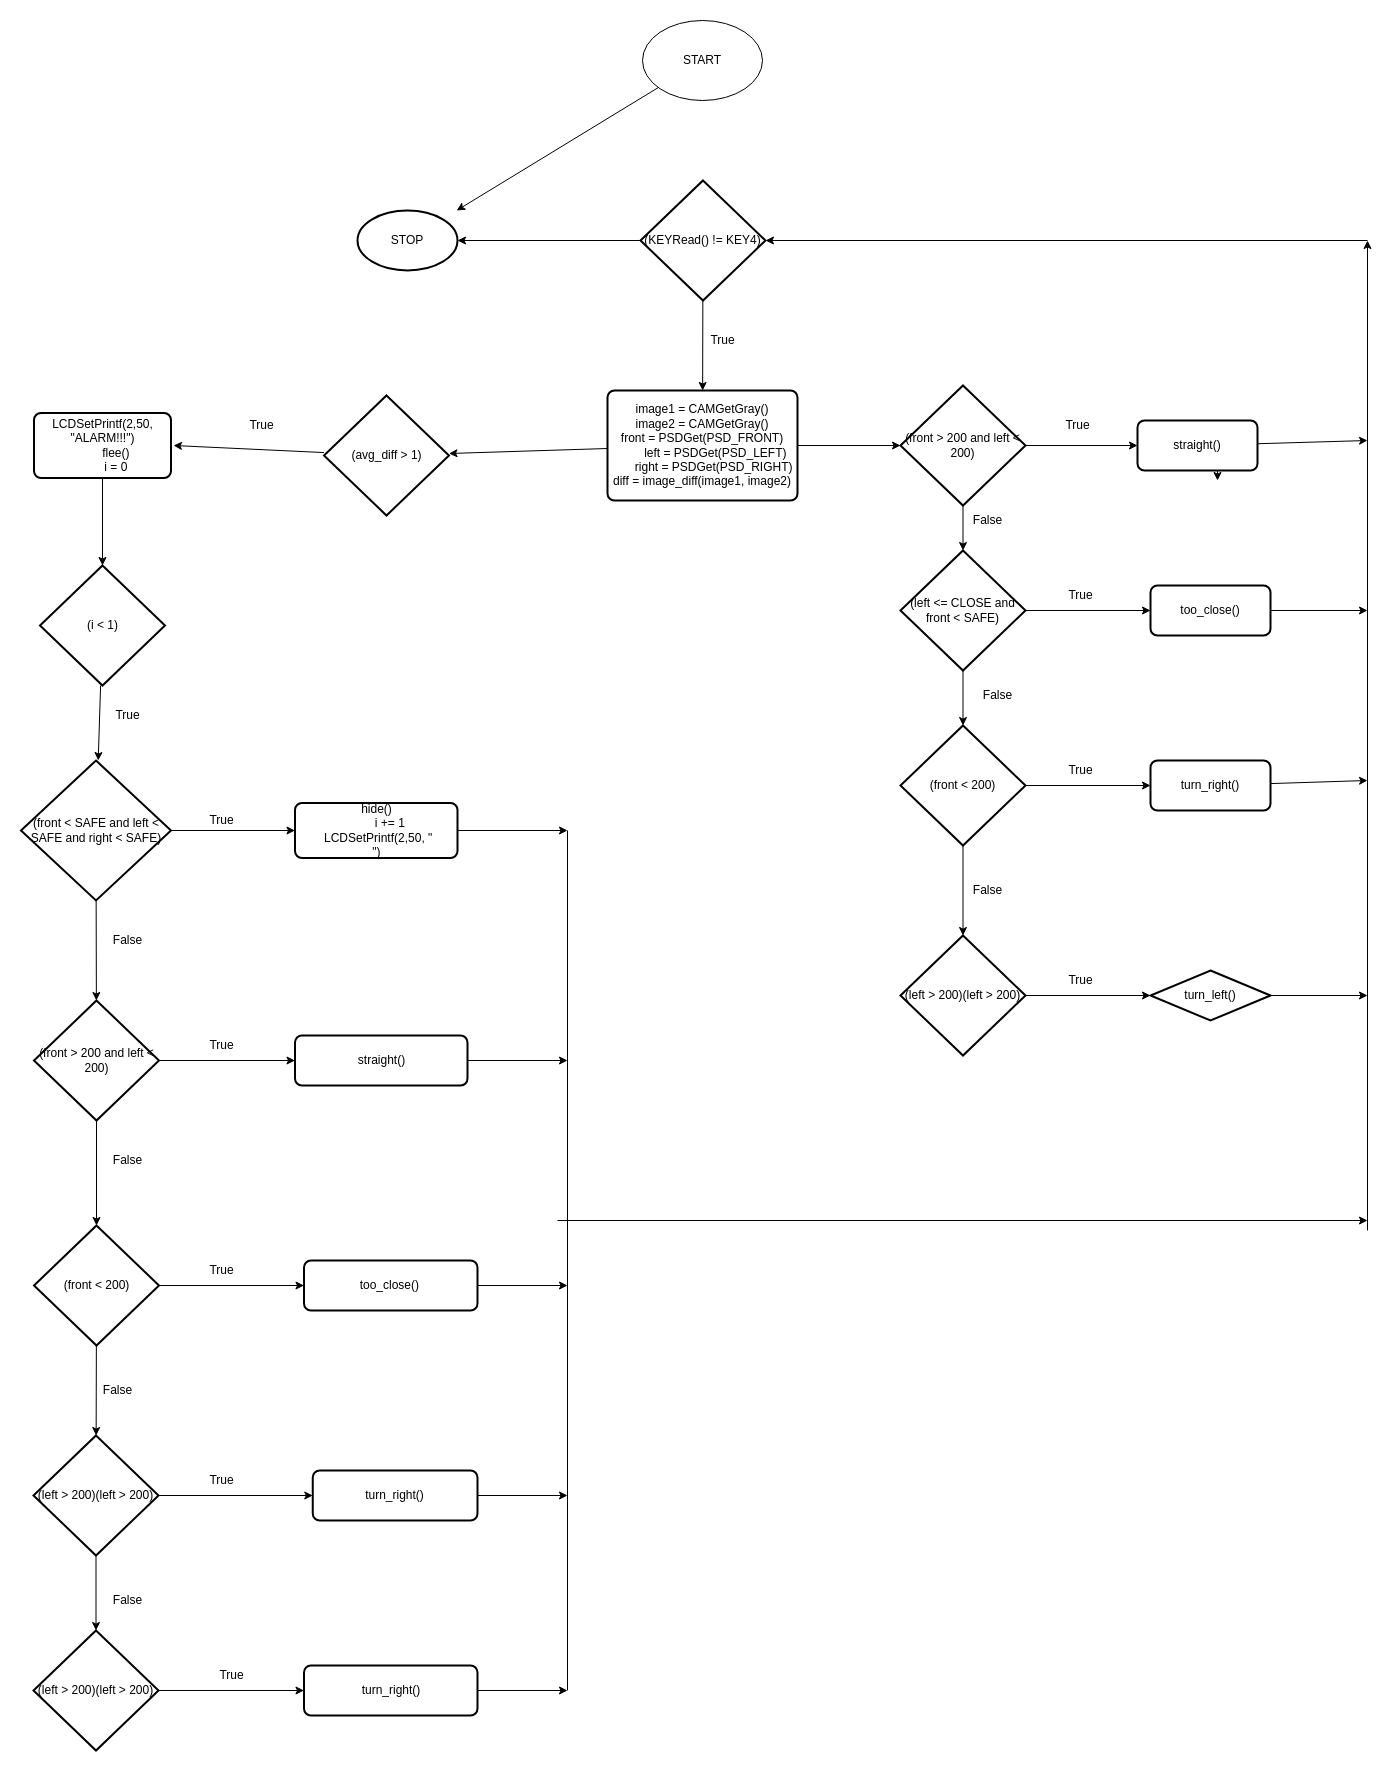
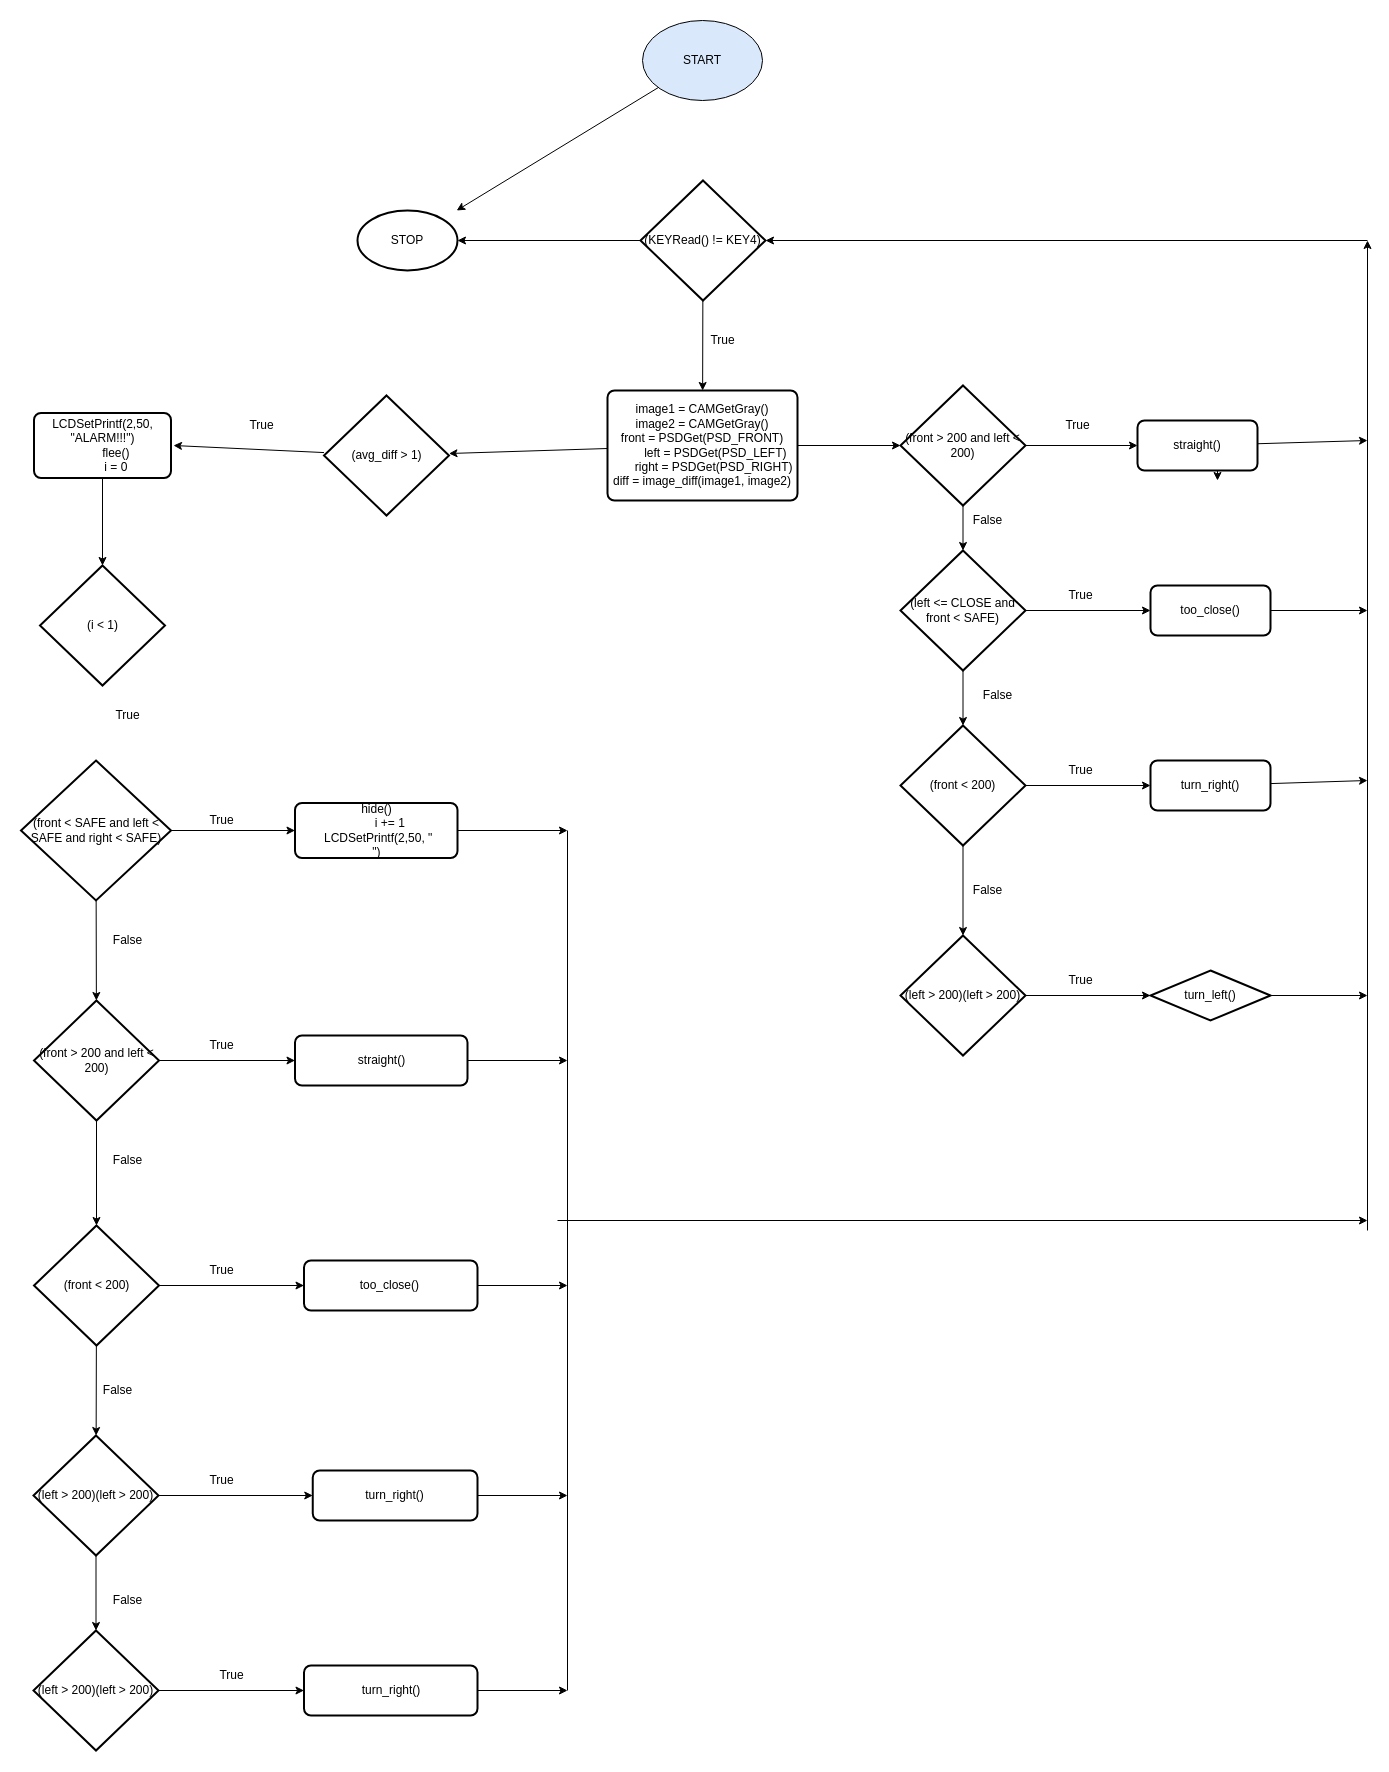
(703, 61) -> (703, 61)
(100, 720) -> none
